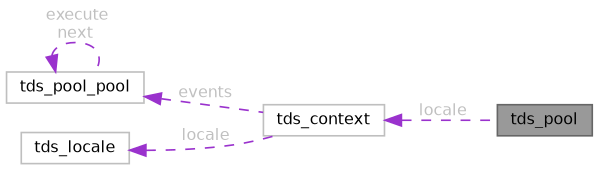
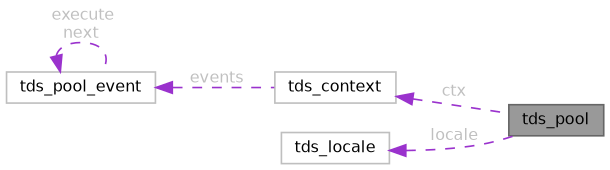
(75, 88) -> (81, 88)
(441, 111) -> (452, 92)
(211, 148) -> (460, 147)
